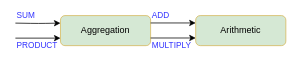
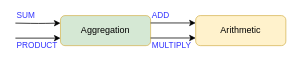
(240, 30) -> (240, 30)
